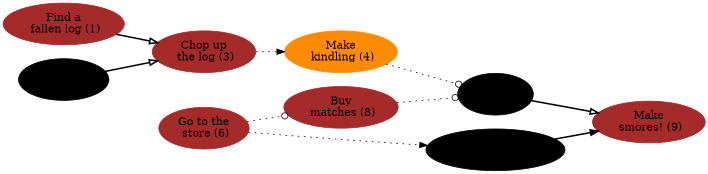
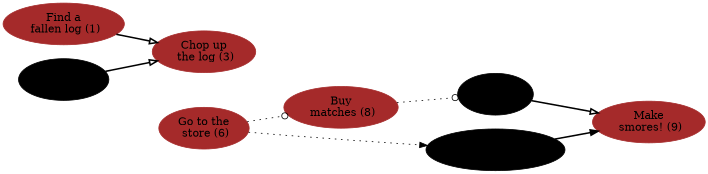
(341, 52) -> none
